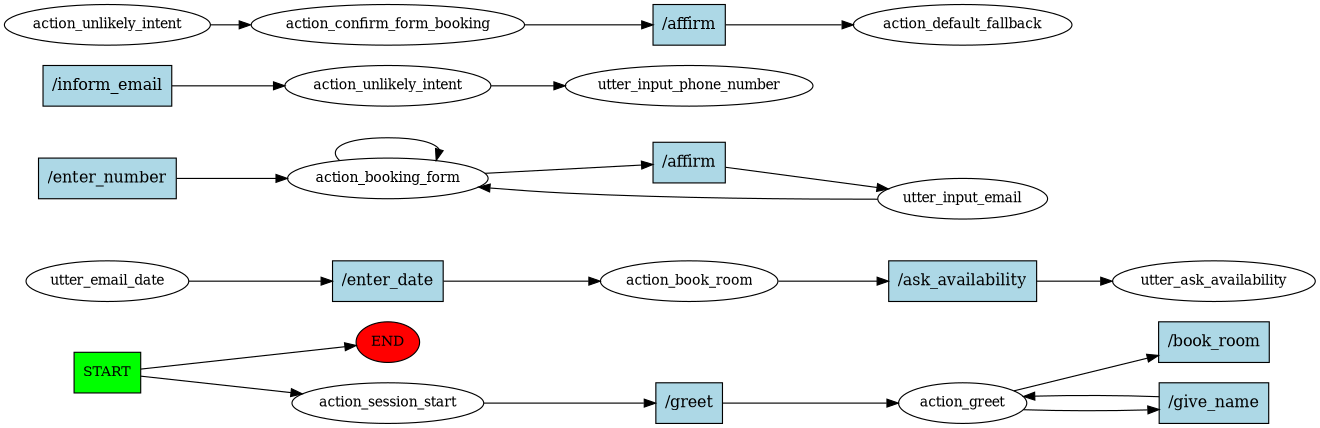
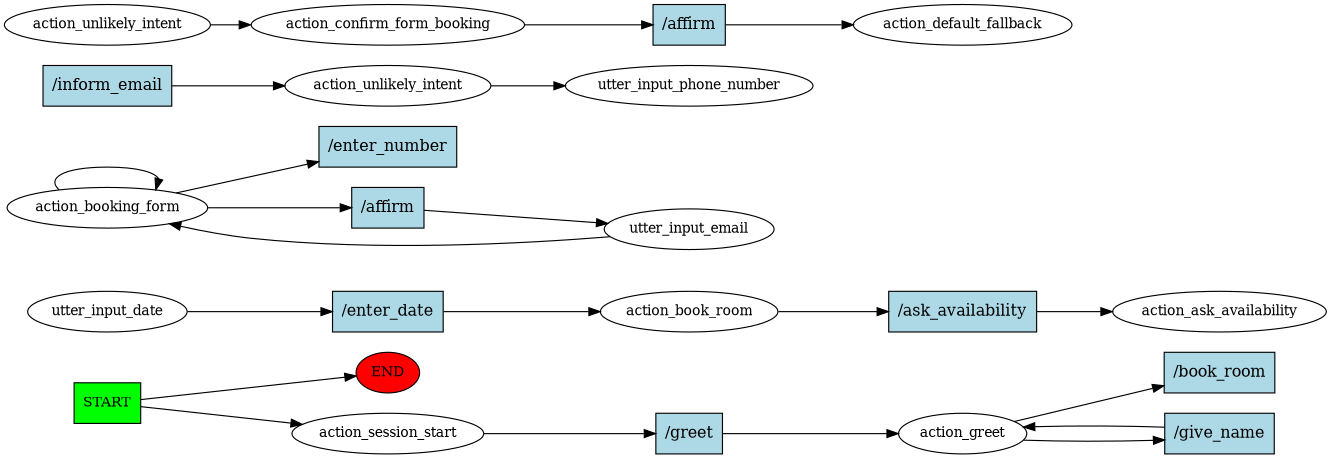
(226, 178) -> (242, 179)
(107, 281) -> (107, 312)
(1214, 281) -> (1220, 312)
